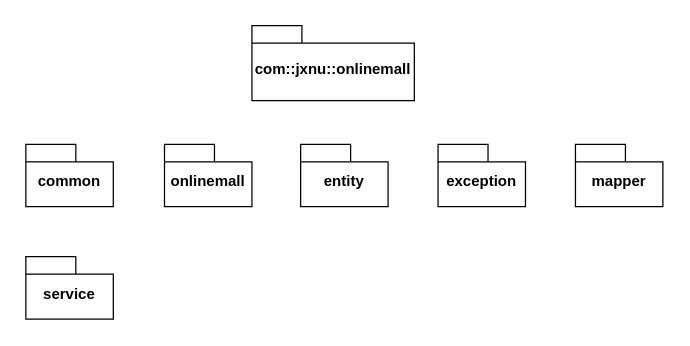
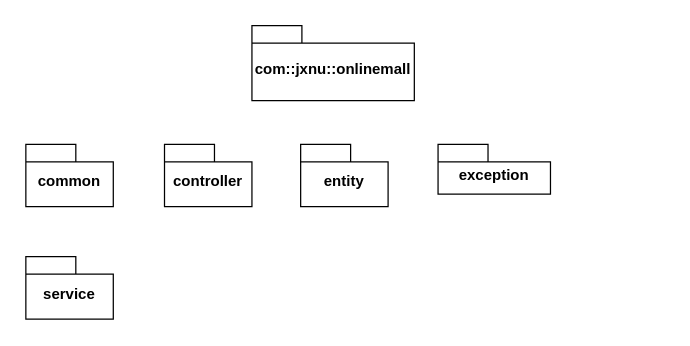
(482, 176) -> (494, 169)
(619, 176) -> none
(208, 182) -> (208, 182)
